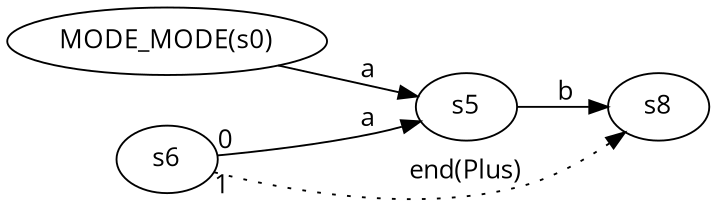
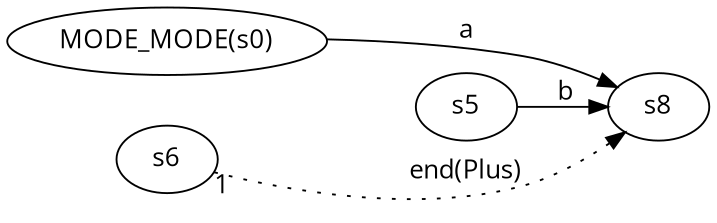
(339, 79) -> (465, 48)
(310, 144) -> none
